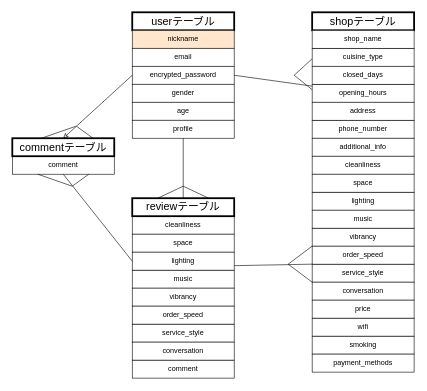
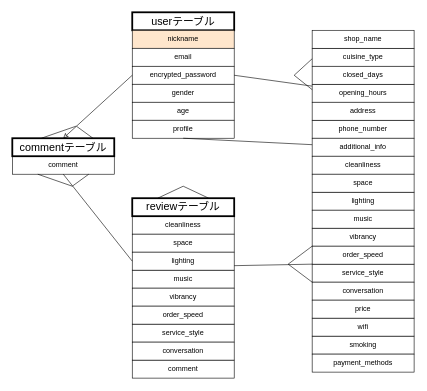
(363, 21) -> none
(183, 168) -> (254, 142)
